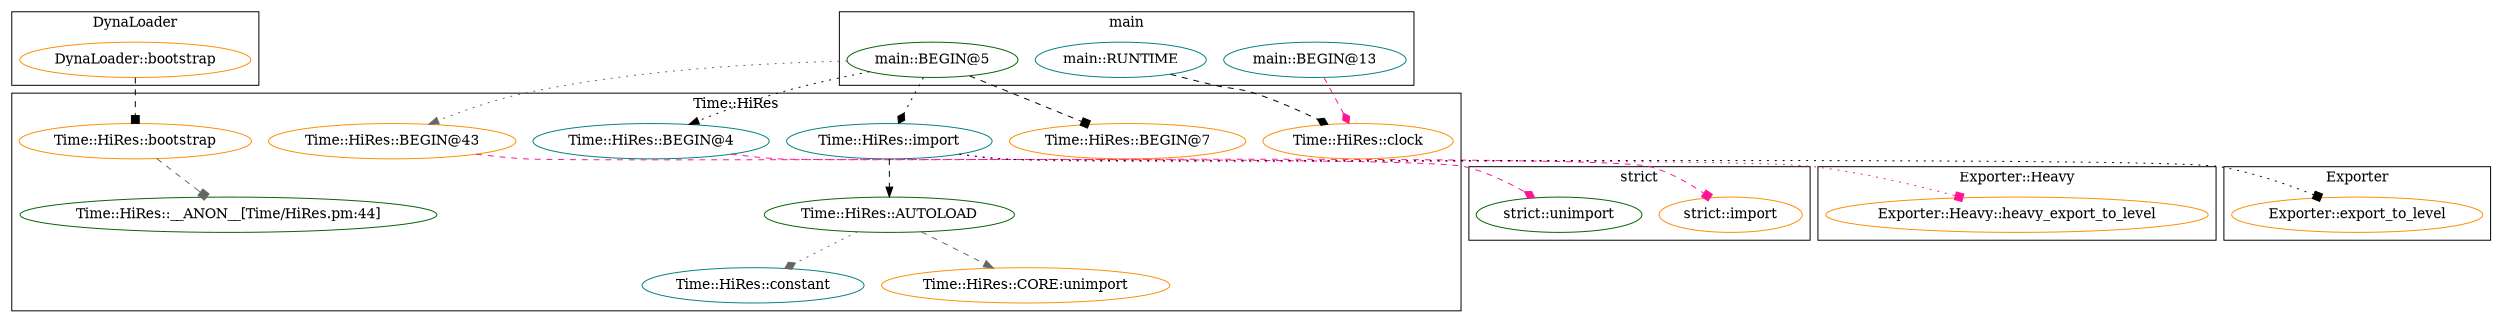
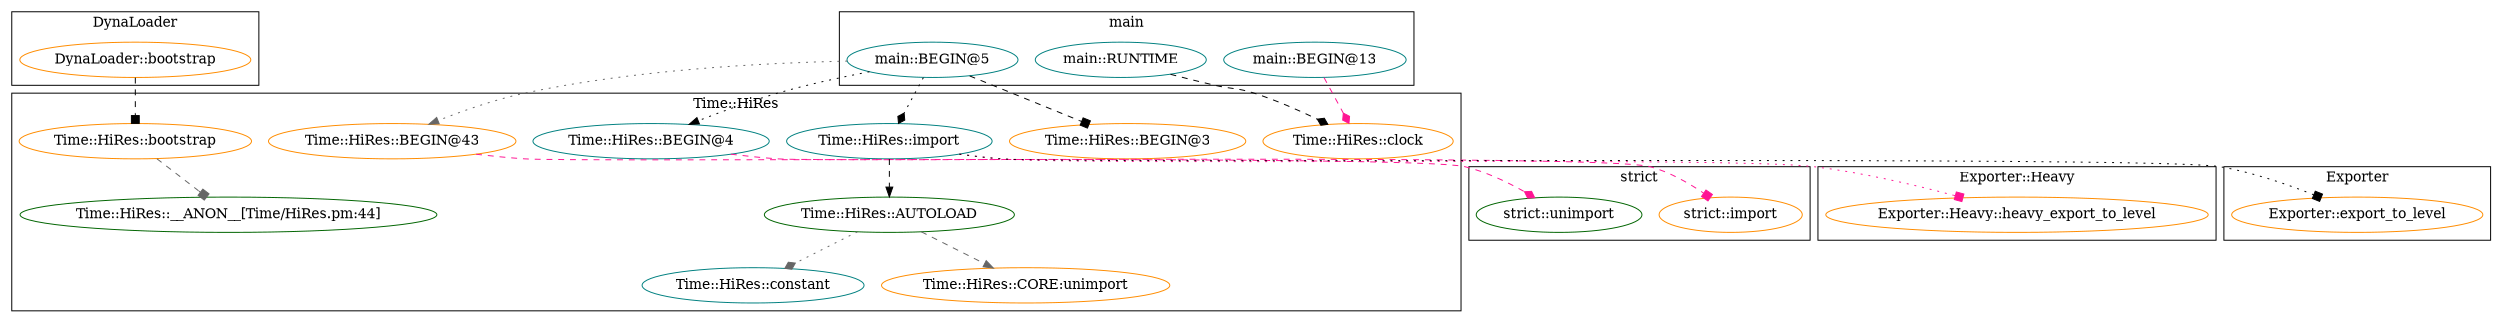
(933, 60) -> (933, 60)
(1128, 141) -> (1128, 141)
